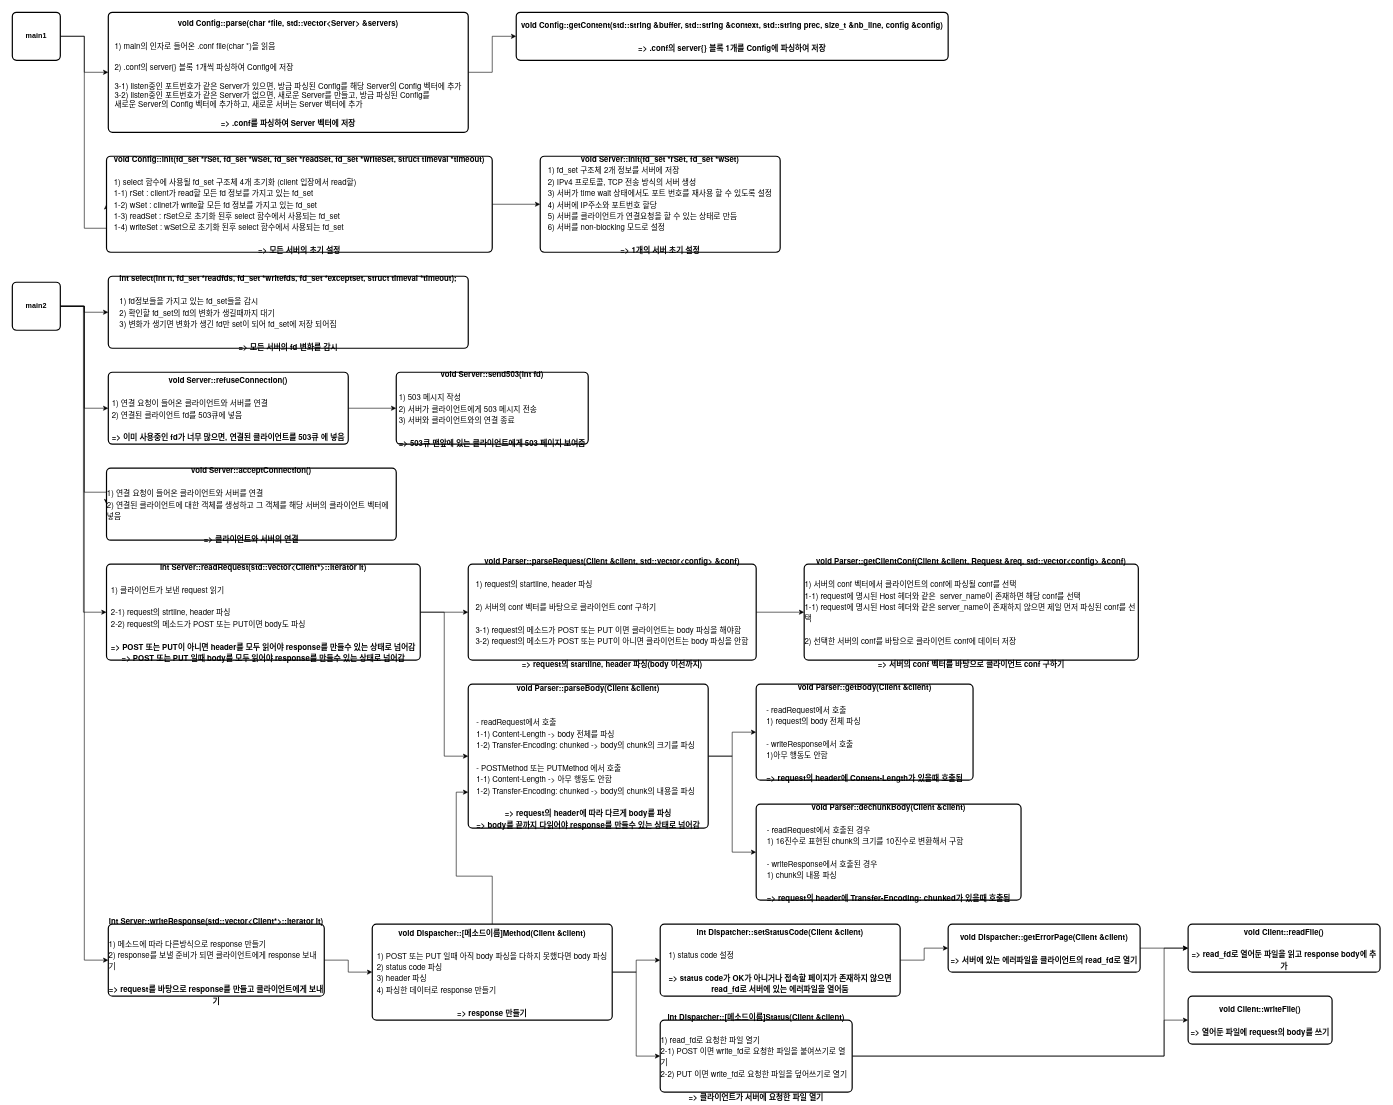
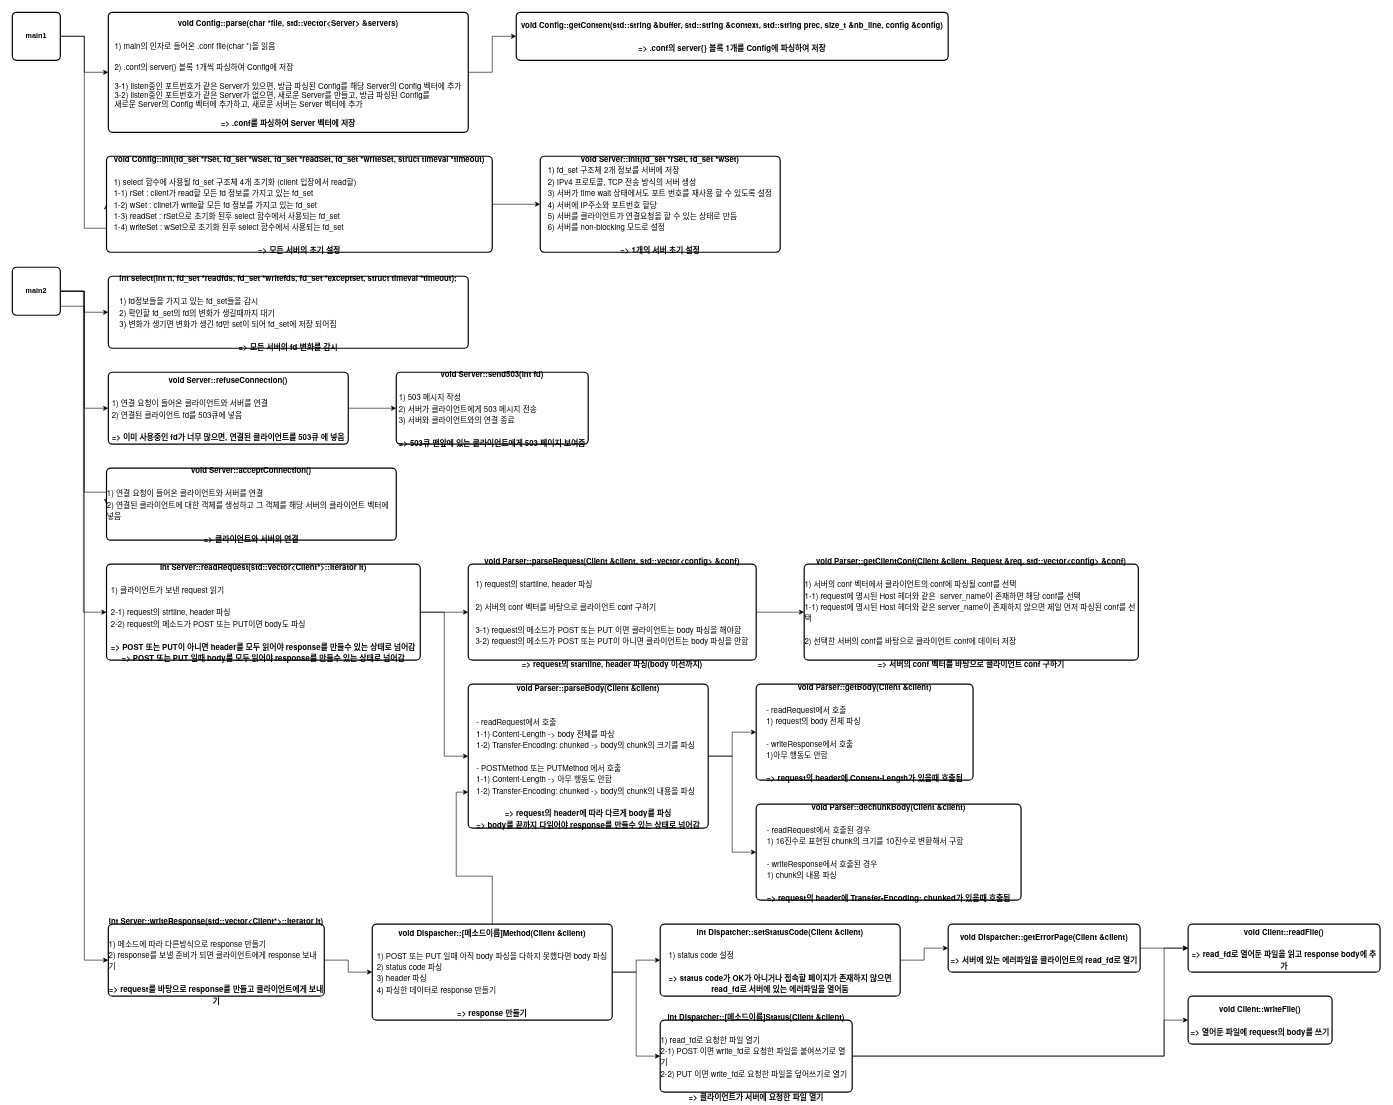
(36, 306) -> (36, 291)
